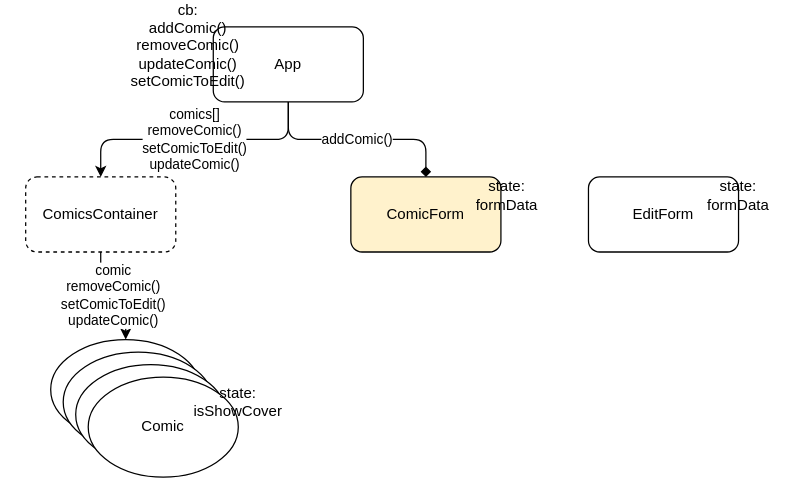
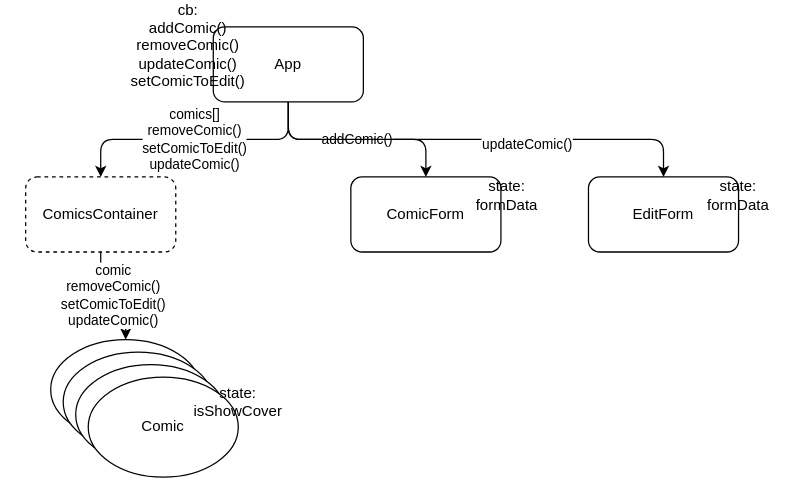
none -> (551, 139)
(426, 166) -> (426, 167)
(426, 214) -> (426, 214)
